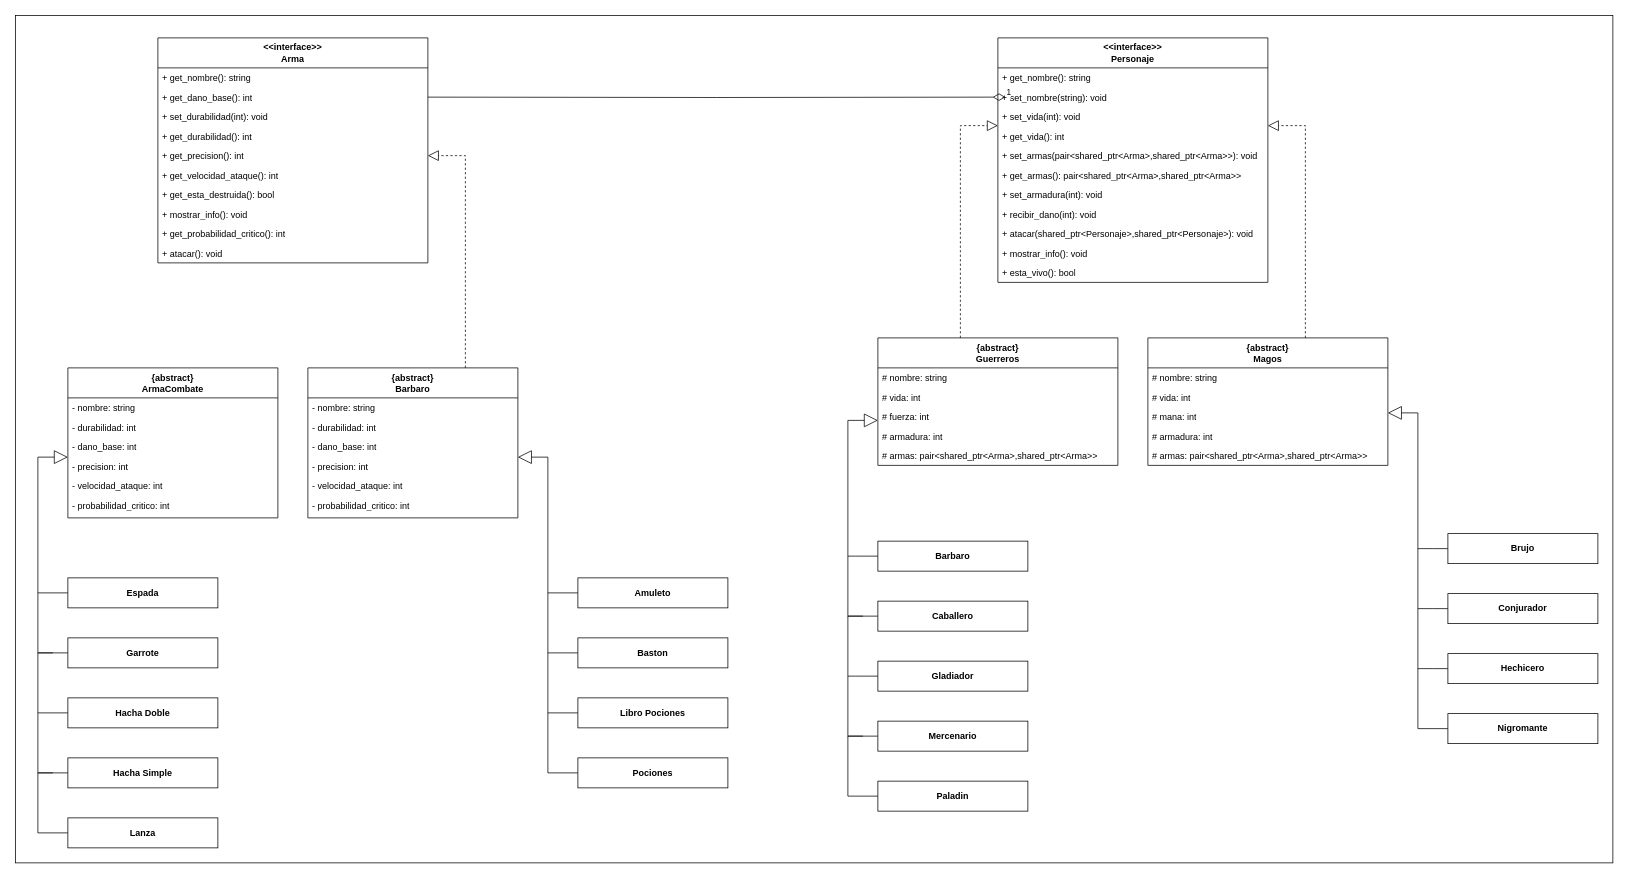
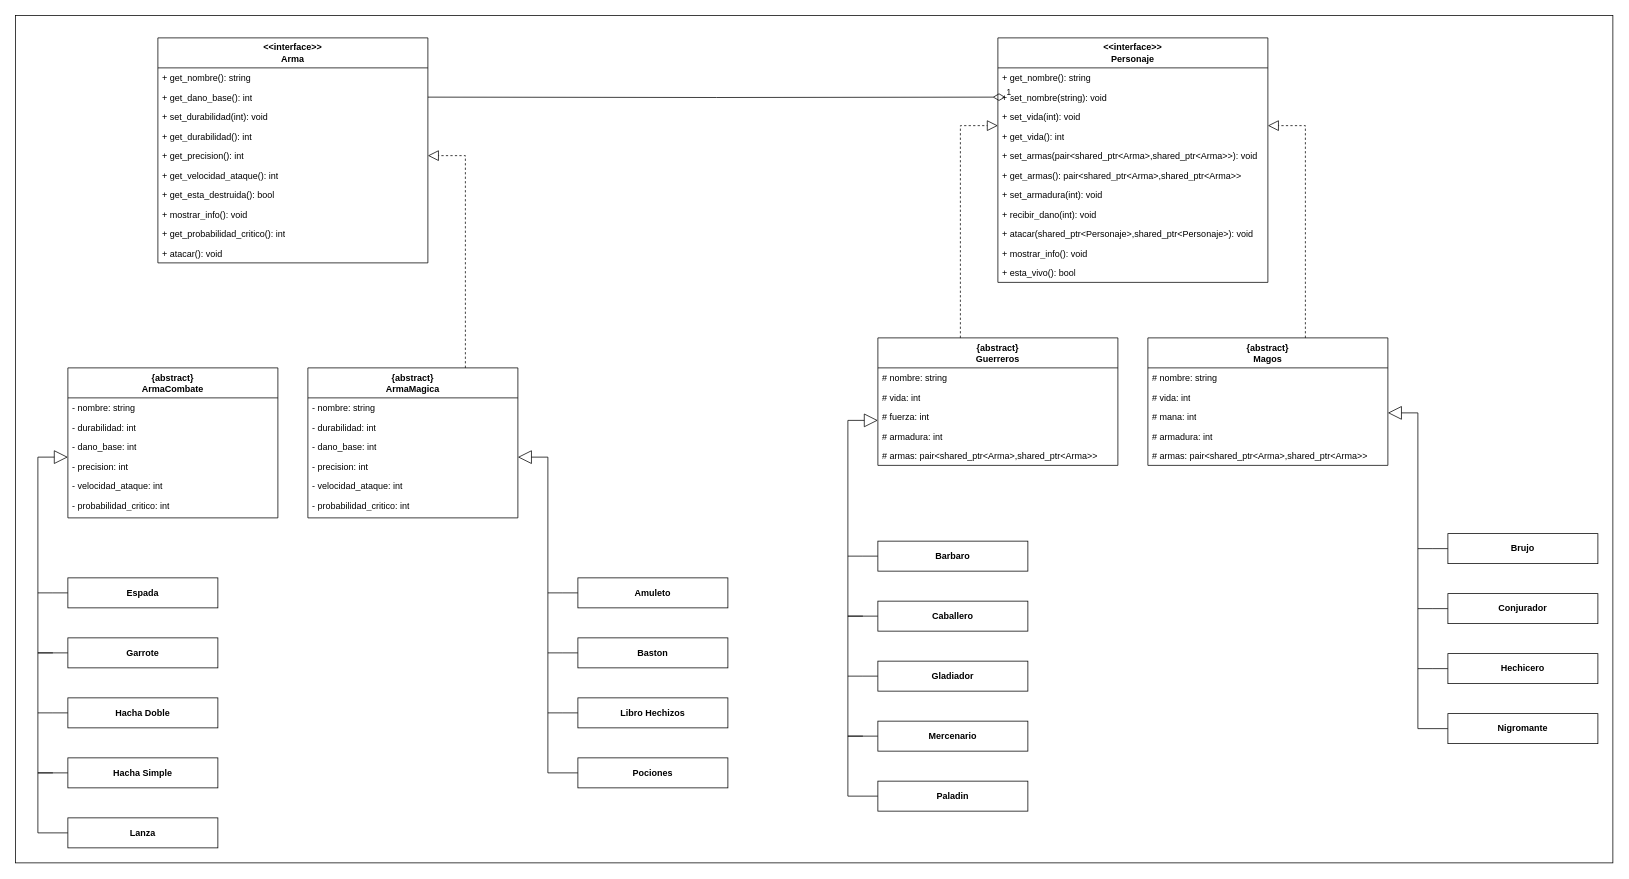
(413, 384) -> (413, 384)
(653, 713) -> (653, 713)
